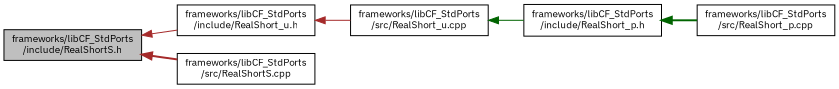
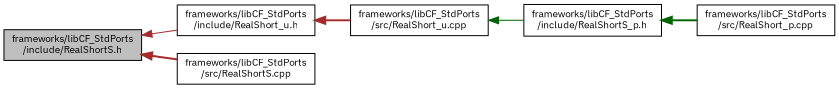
(338, 20) -> (338, 20)
(593, 20) -> (593, 20)
